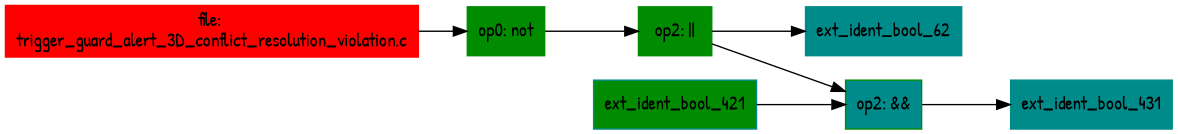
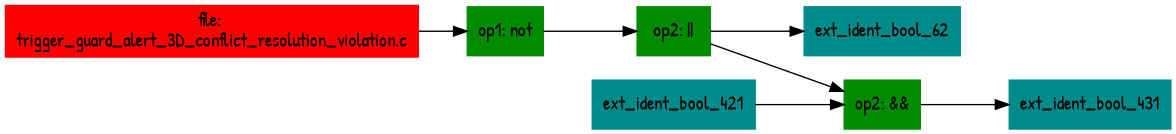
(506, 31) -> (505, 31)
(675, 105) -> (674, 105)
(884, 105) -> (882, 105)
